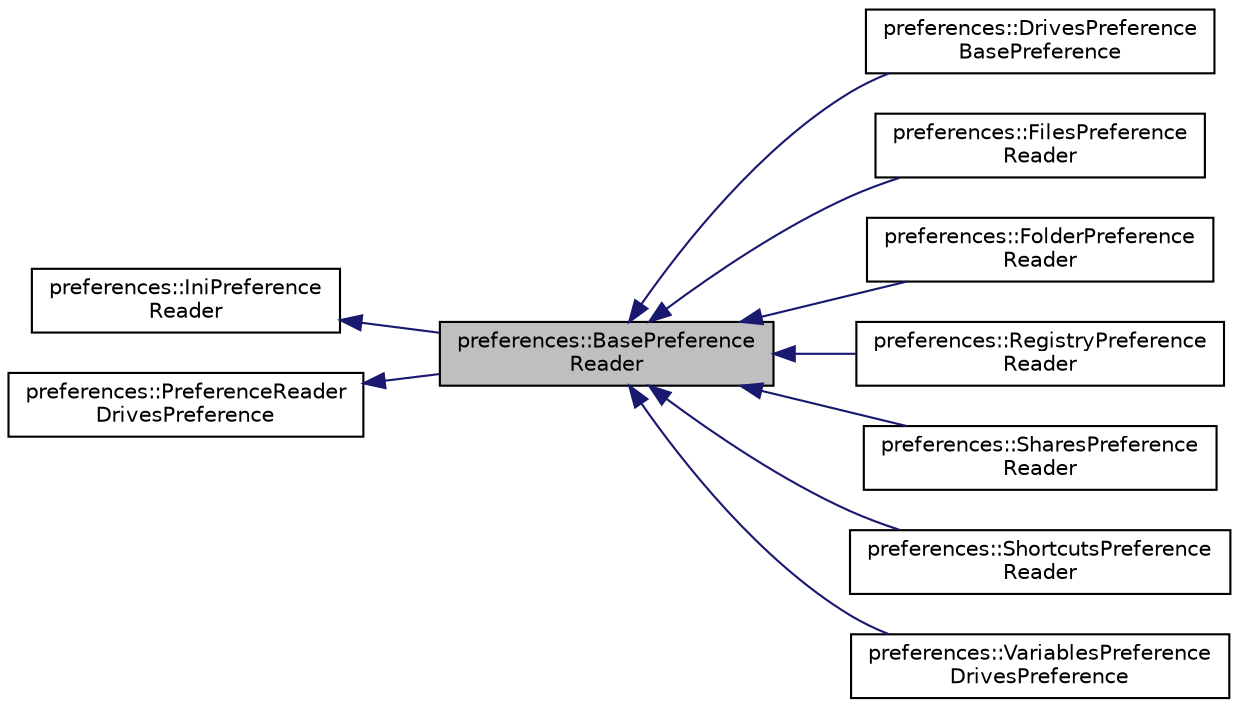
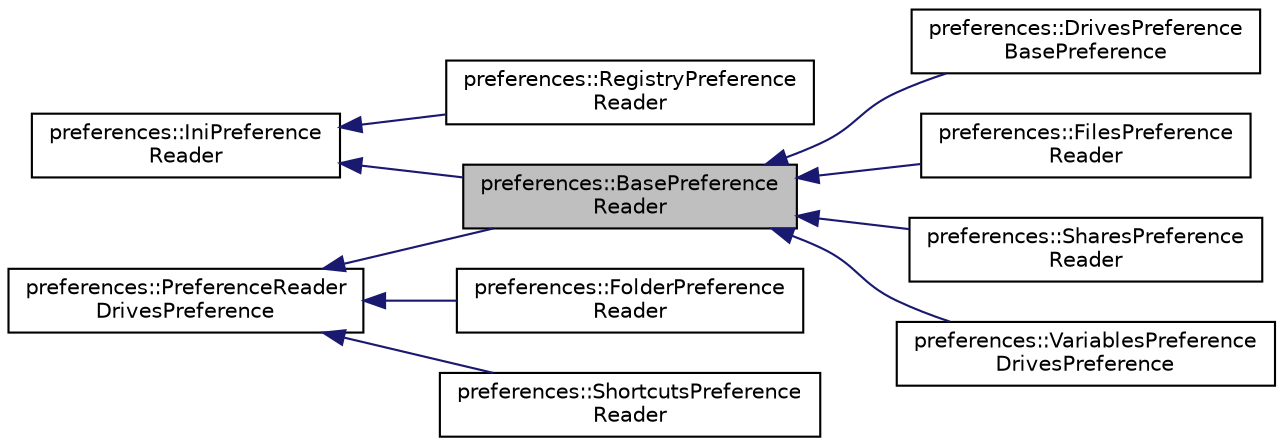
(834, 299) -> (421, 301)
(826, 354) -> (404, 120)
(778, 473) -> (419, 355)
